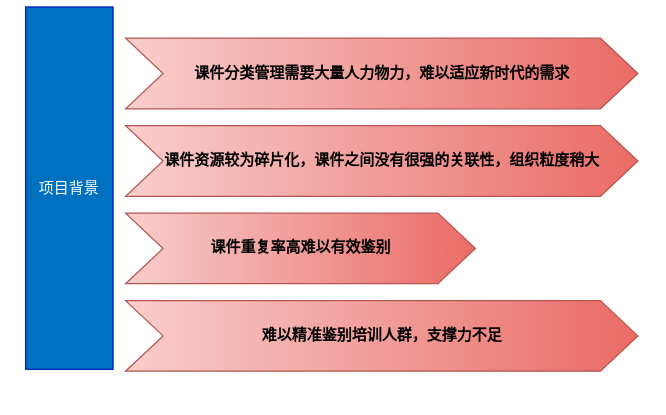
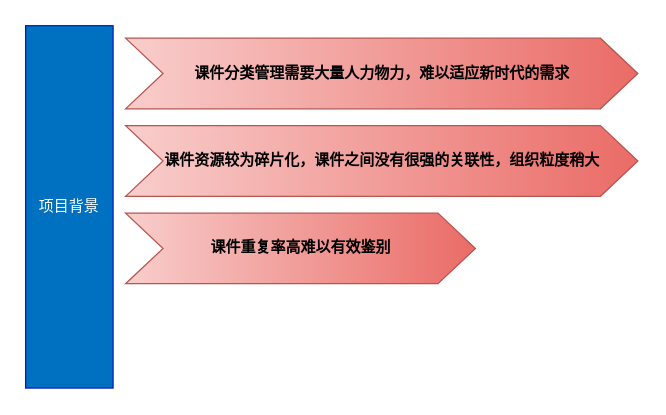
(69, 188) -> (69, 207)
(382, 336) -> none
